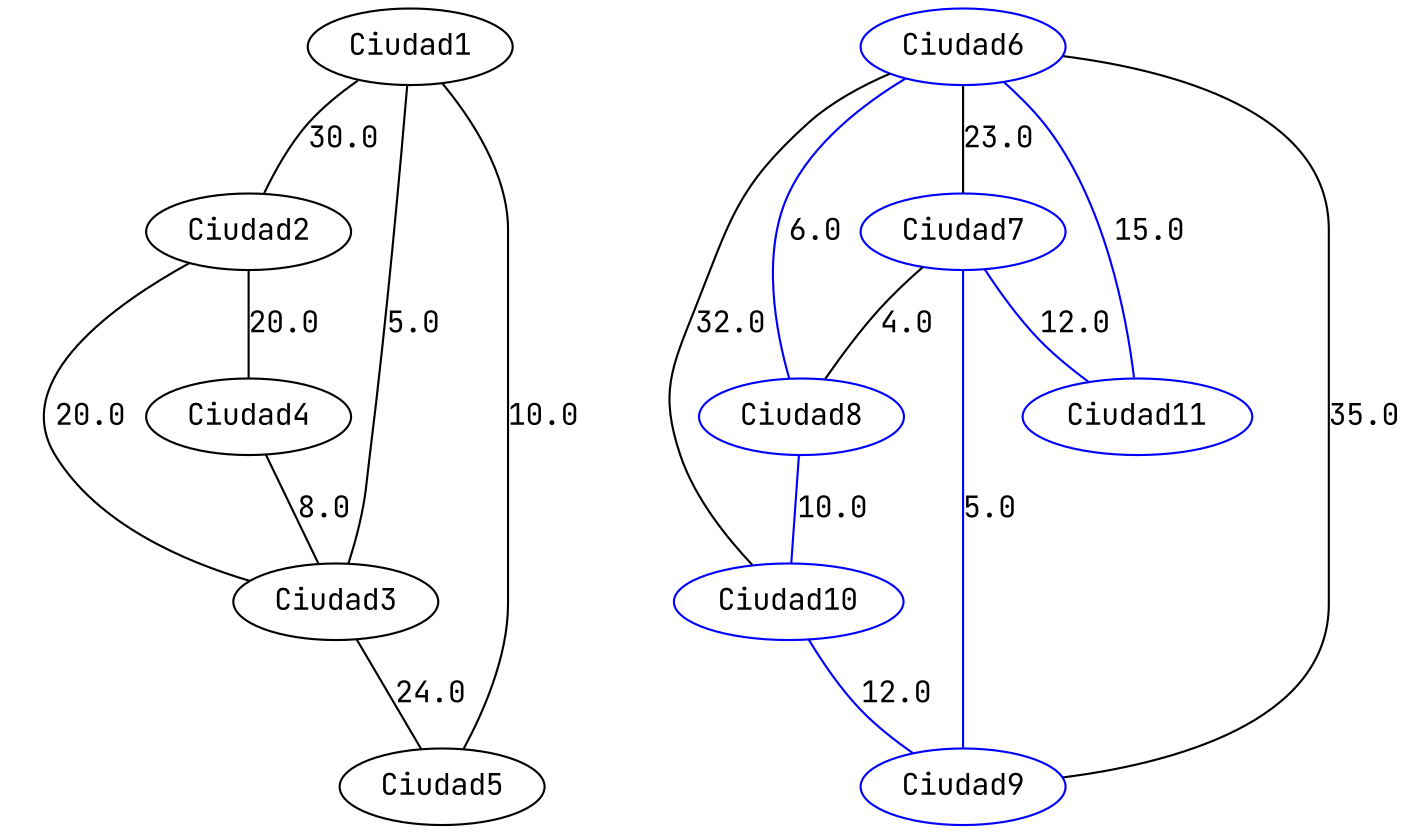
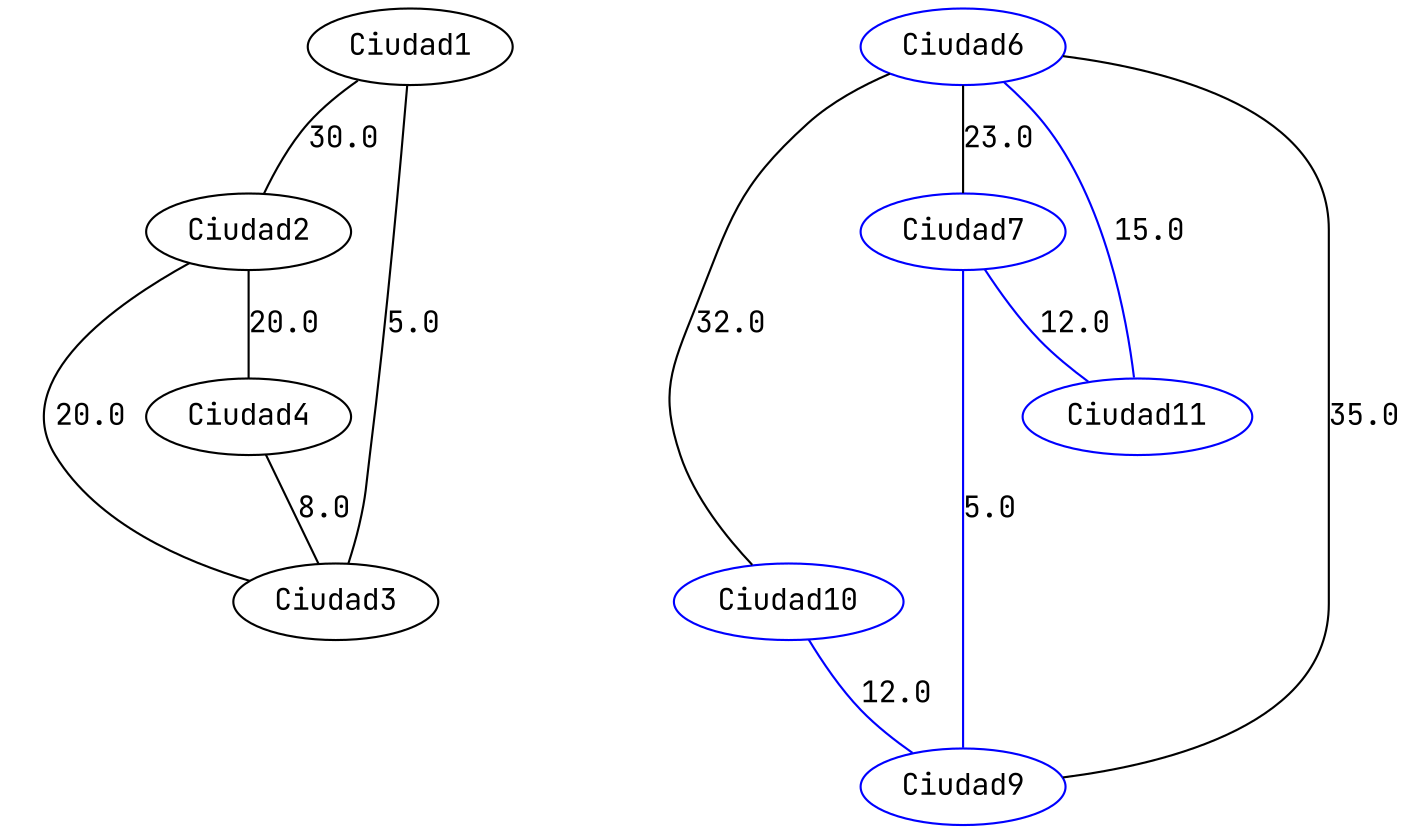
(801, 417) -> none
(442, 787) -> none
